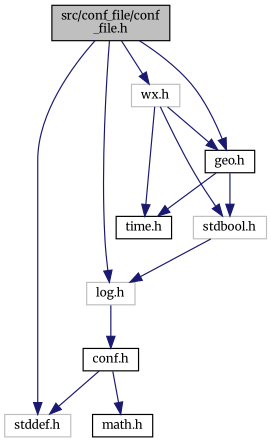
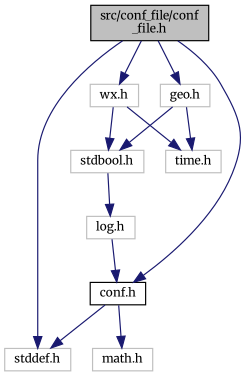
(188, 125) -> none
(104, 156) -> (235, 164)
(230, 162) -> (185, 96)
(144, 228) -> (193, 162)
(123, 426) -> (123, 360)
